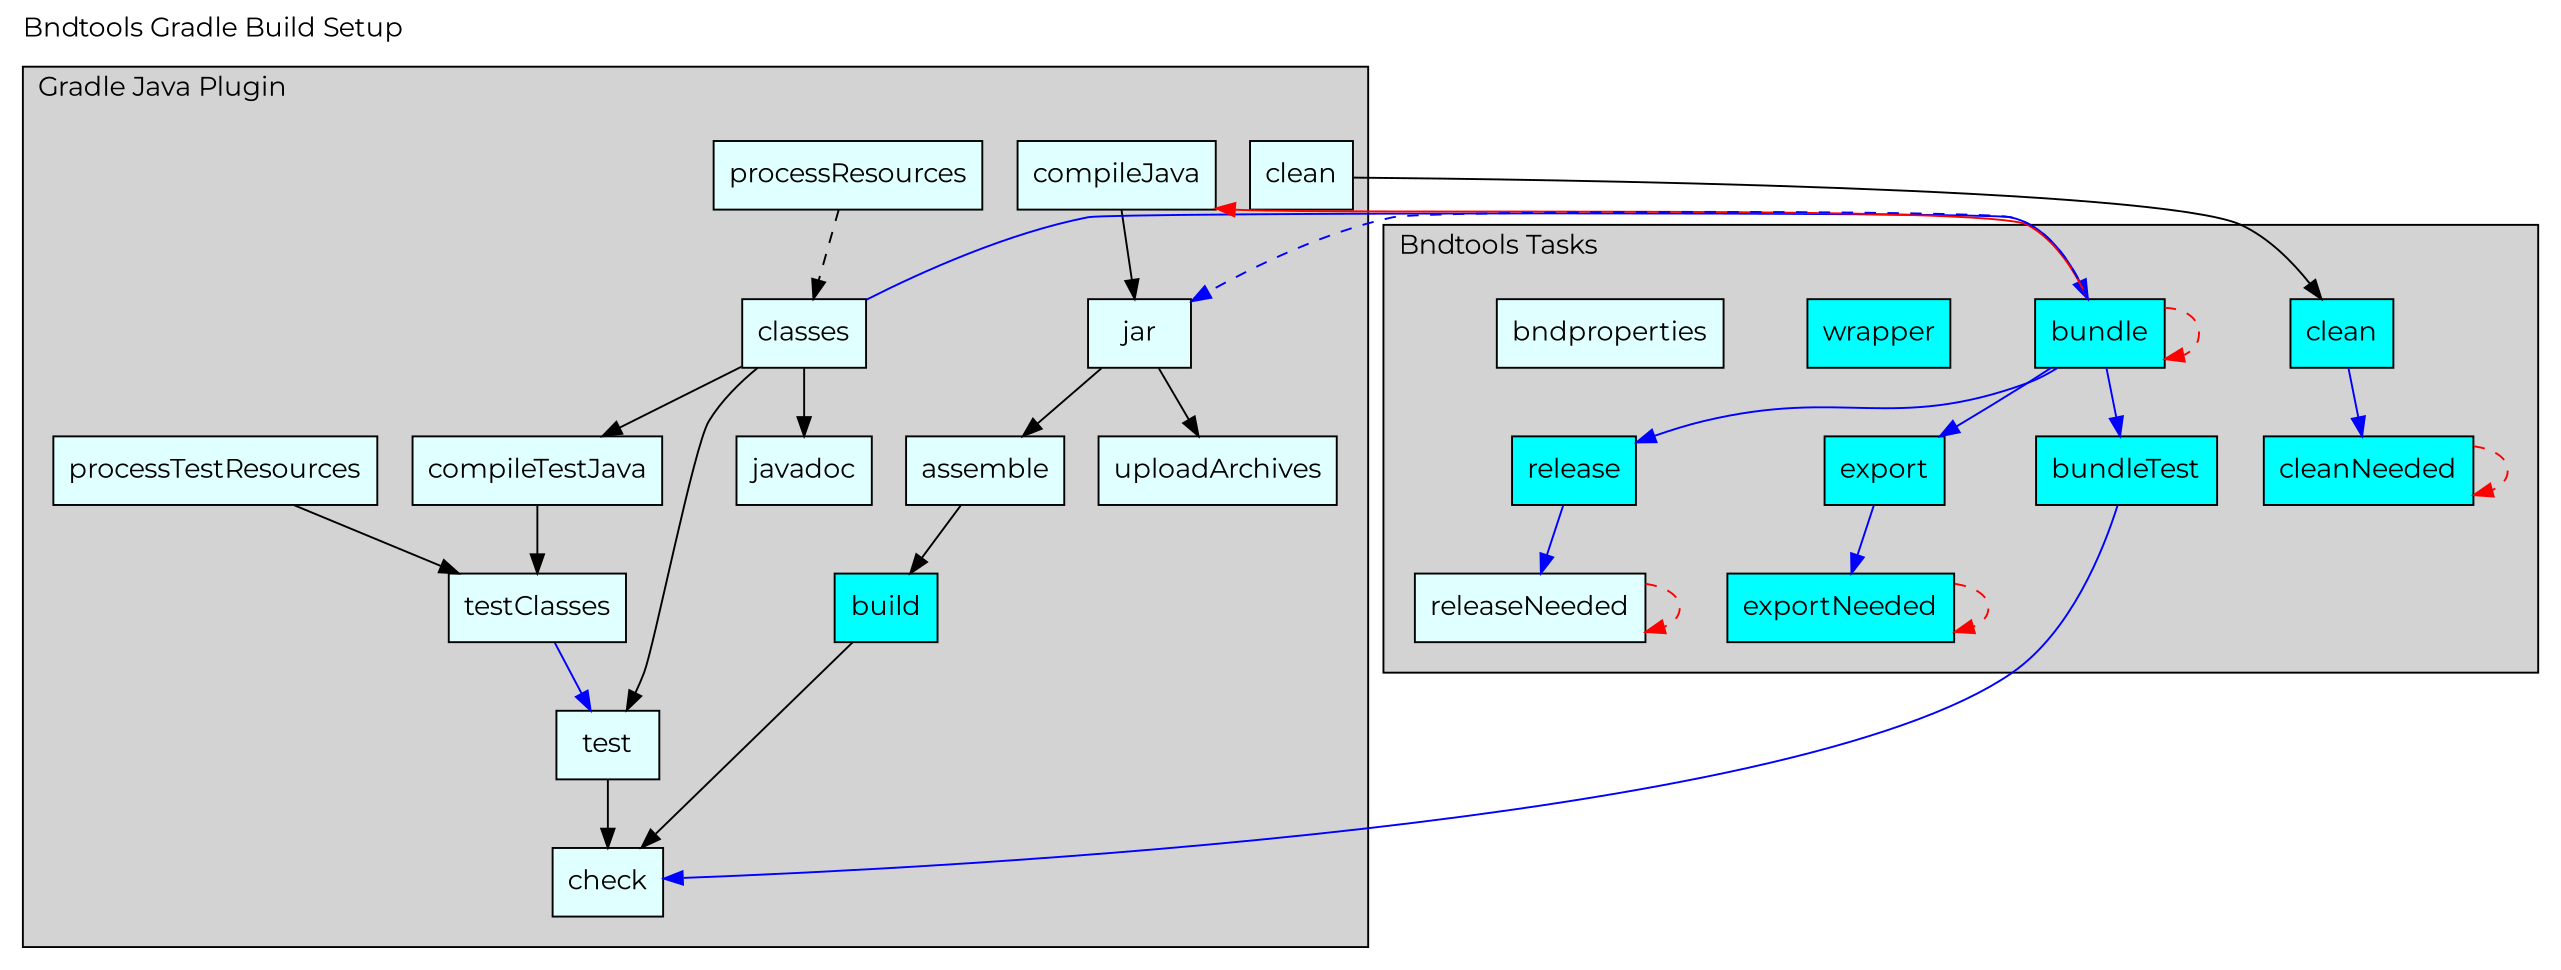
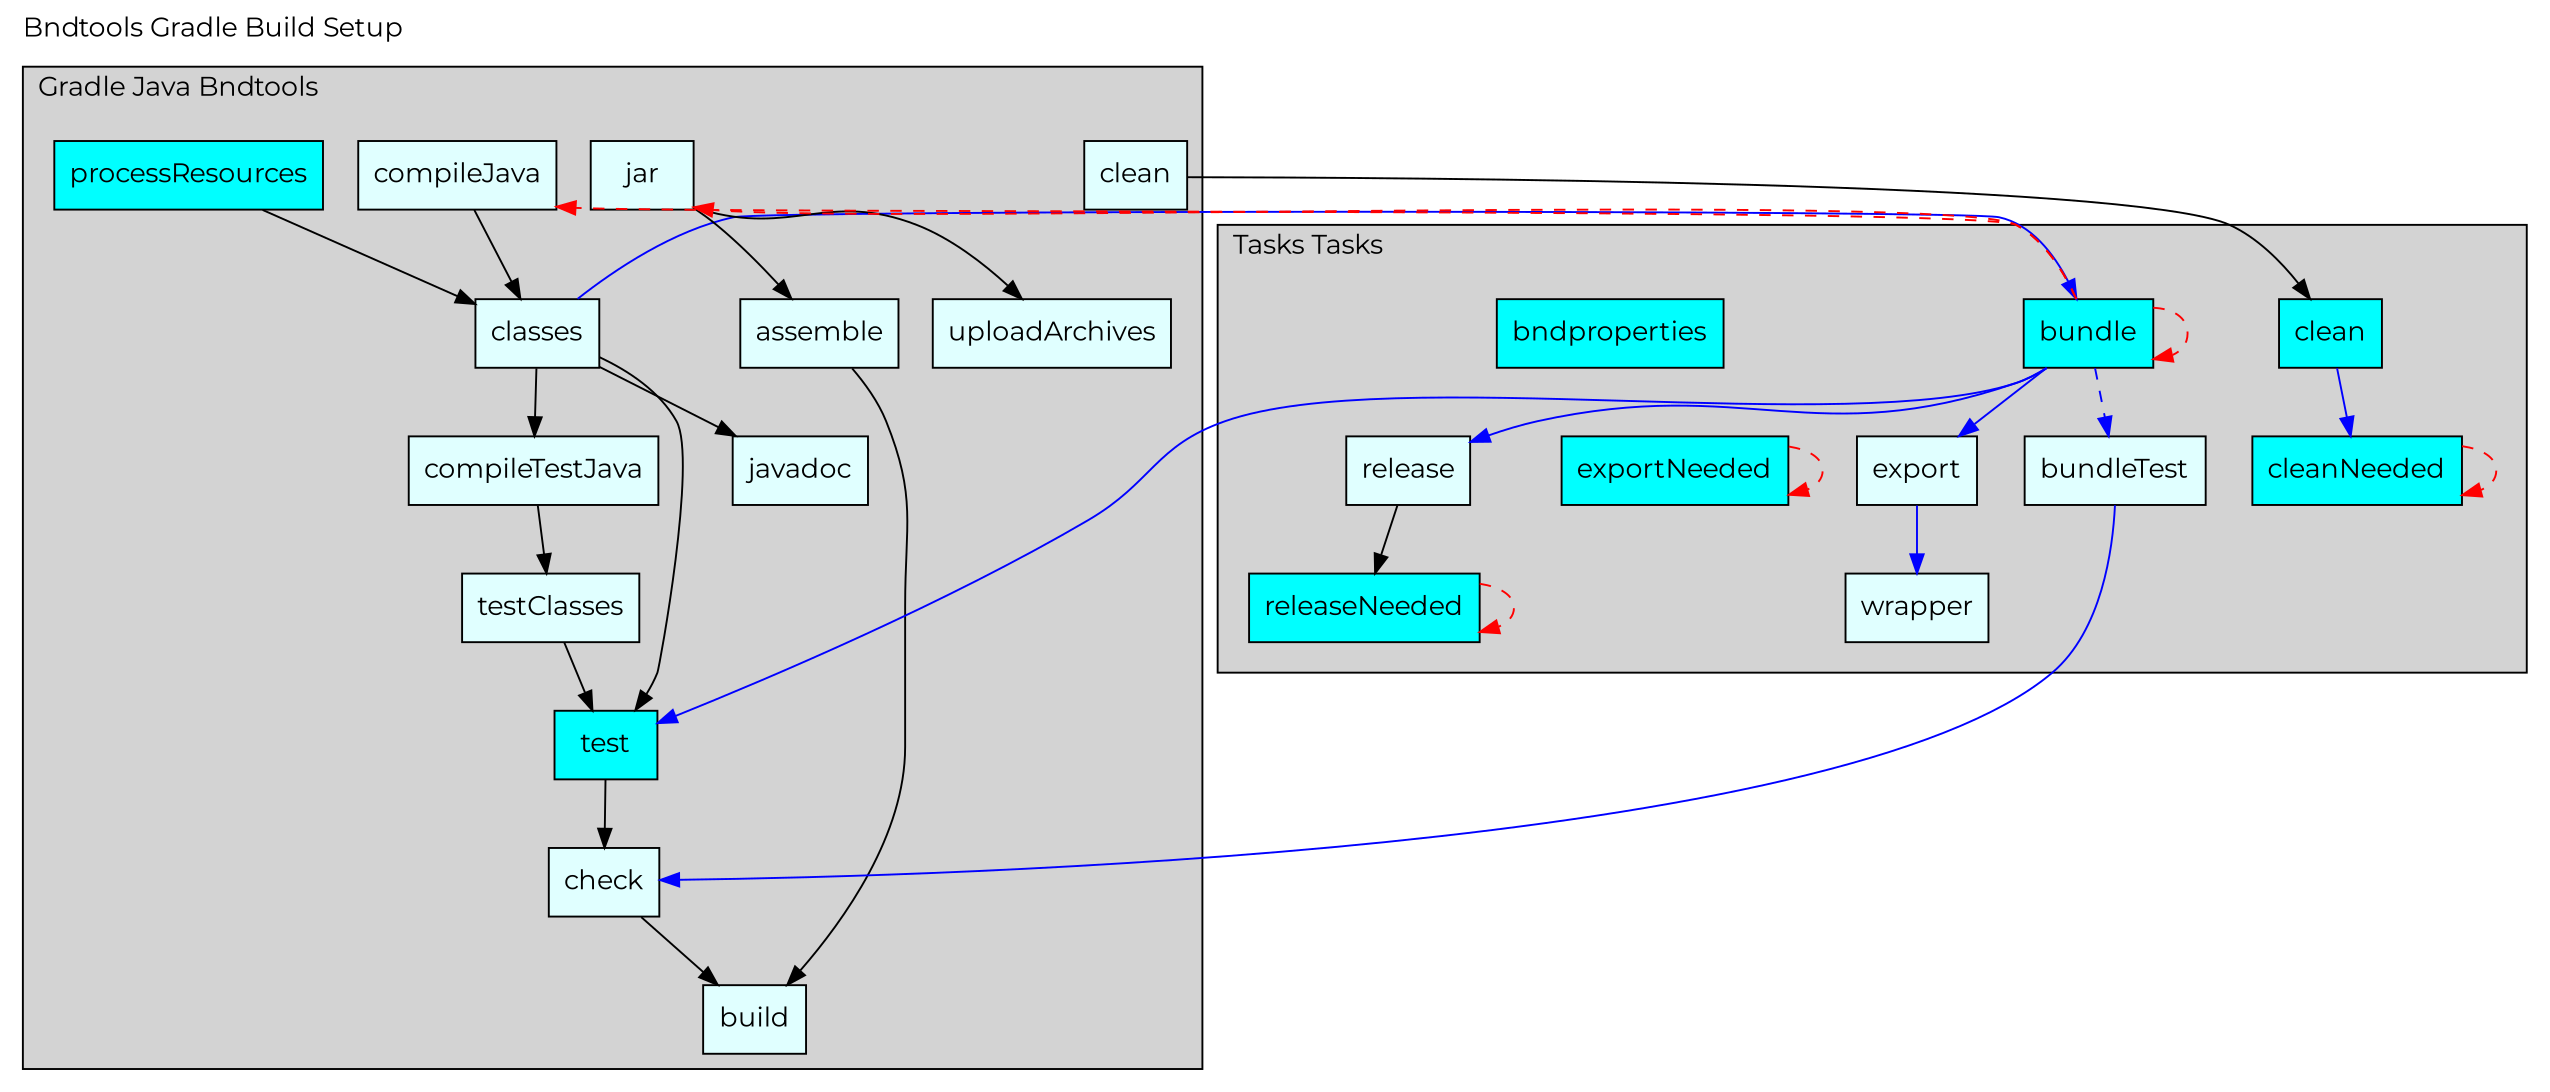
(163, 89) -> (179, 89)
(848, 175) -> (189, 175)
(1660, 212) -> (1413, 211)
(1680, 212) -> (1345, 212)
(829, 245) -> (360, 253)
(1127, 245) -> (493, 246)
(1499, 247) -> (1308, 247)
(1610, 333) -> (1610, 333)
(1879, 333) -> (1917, 608)
(2111, 393) -> (2100, 393)
none -> (1324, 403)
(215, 471) -> none
(1574, 471) -> (1408, 471)
(1885, 471) -> (1917, 471)
(2127, 471) -> (2115, 471)
(1555, 530) -> (1389, 530)
(1866, 530) -> (1917, 532)
(886, 608) -> (755, 1019)
(1530, 608) -> (1364, 608)
(568, 668) -> (575, 668)
(754, 738) -> (672, 945)
(608, 745) -> (606, 745)
